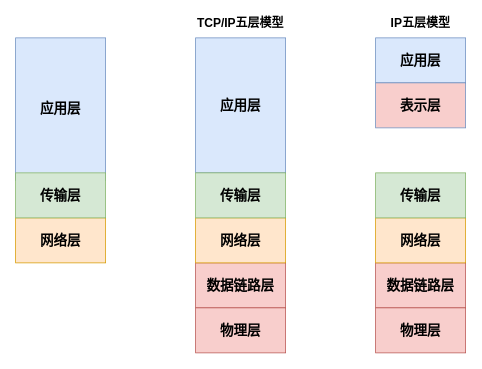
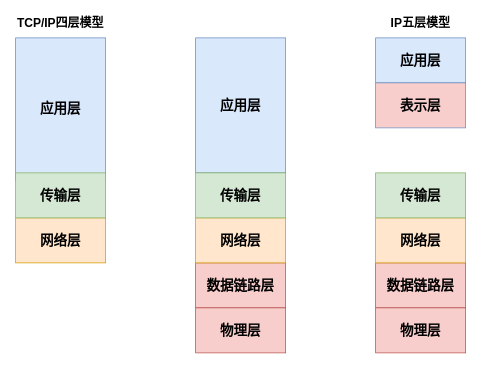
none -> (60, 23)
(240, 23) -> none
